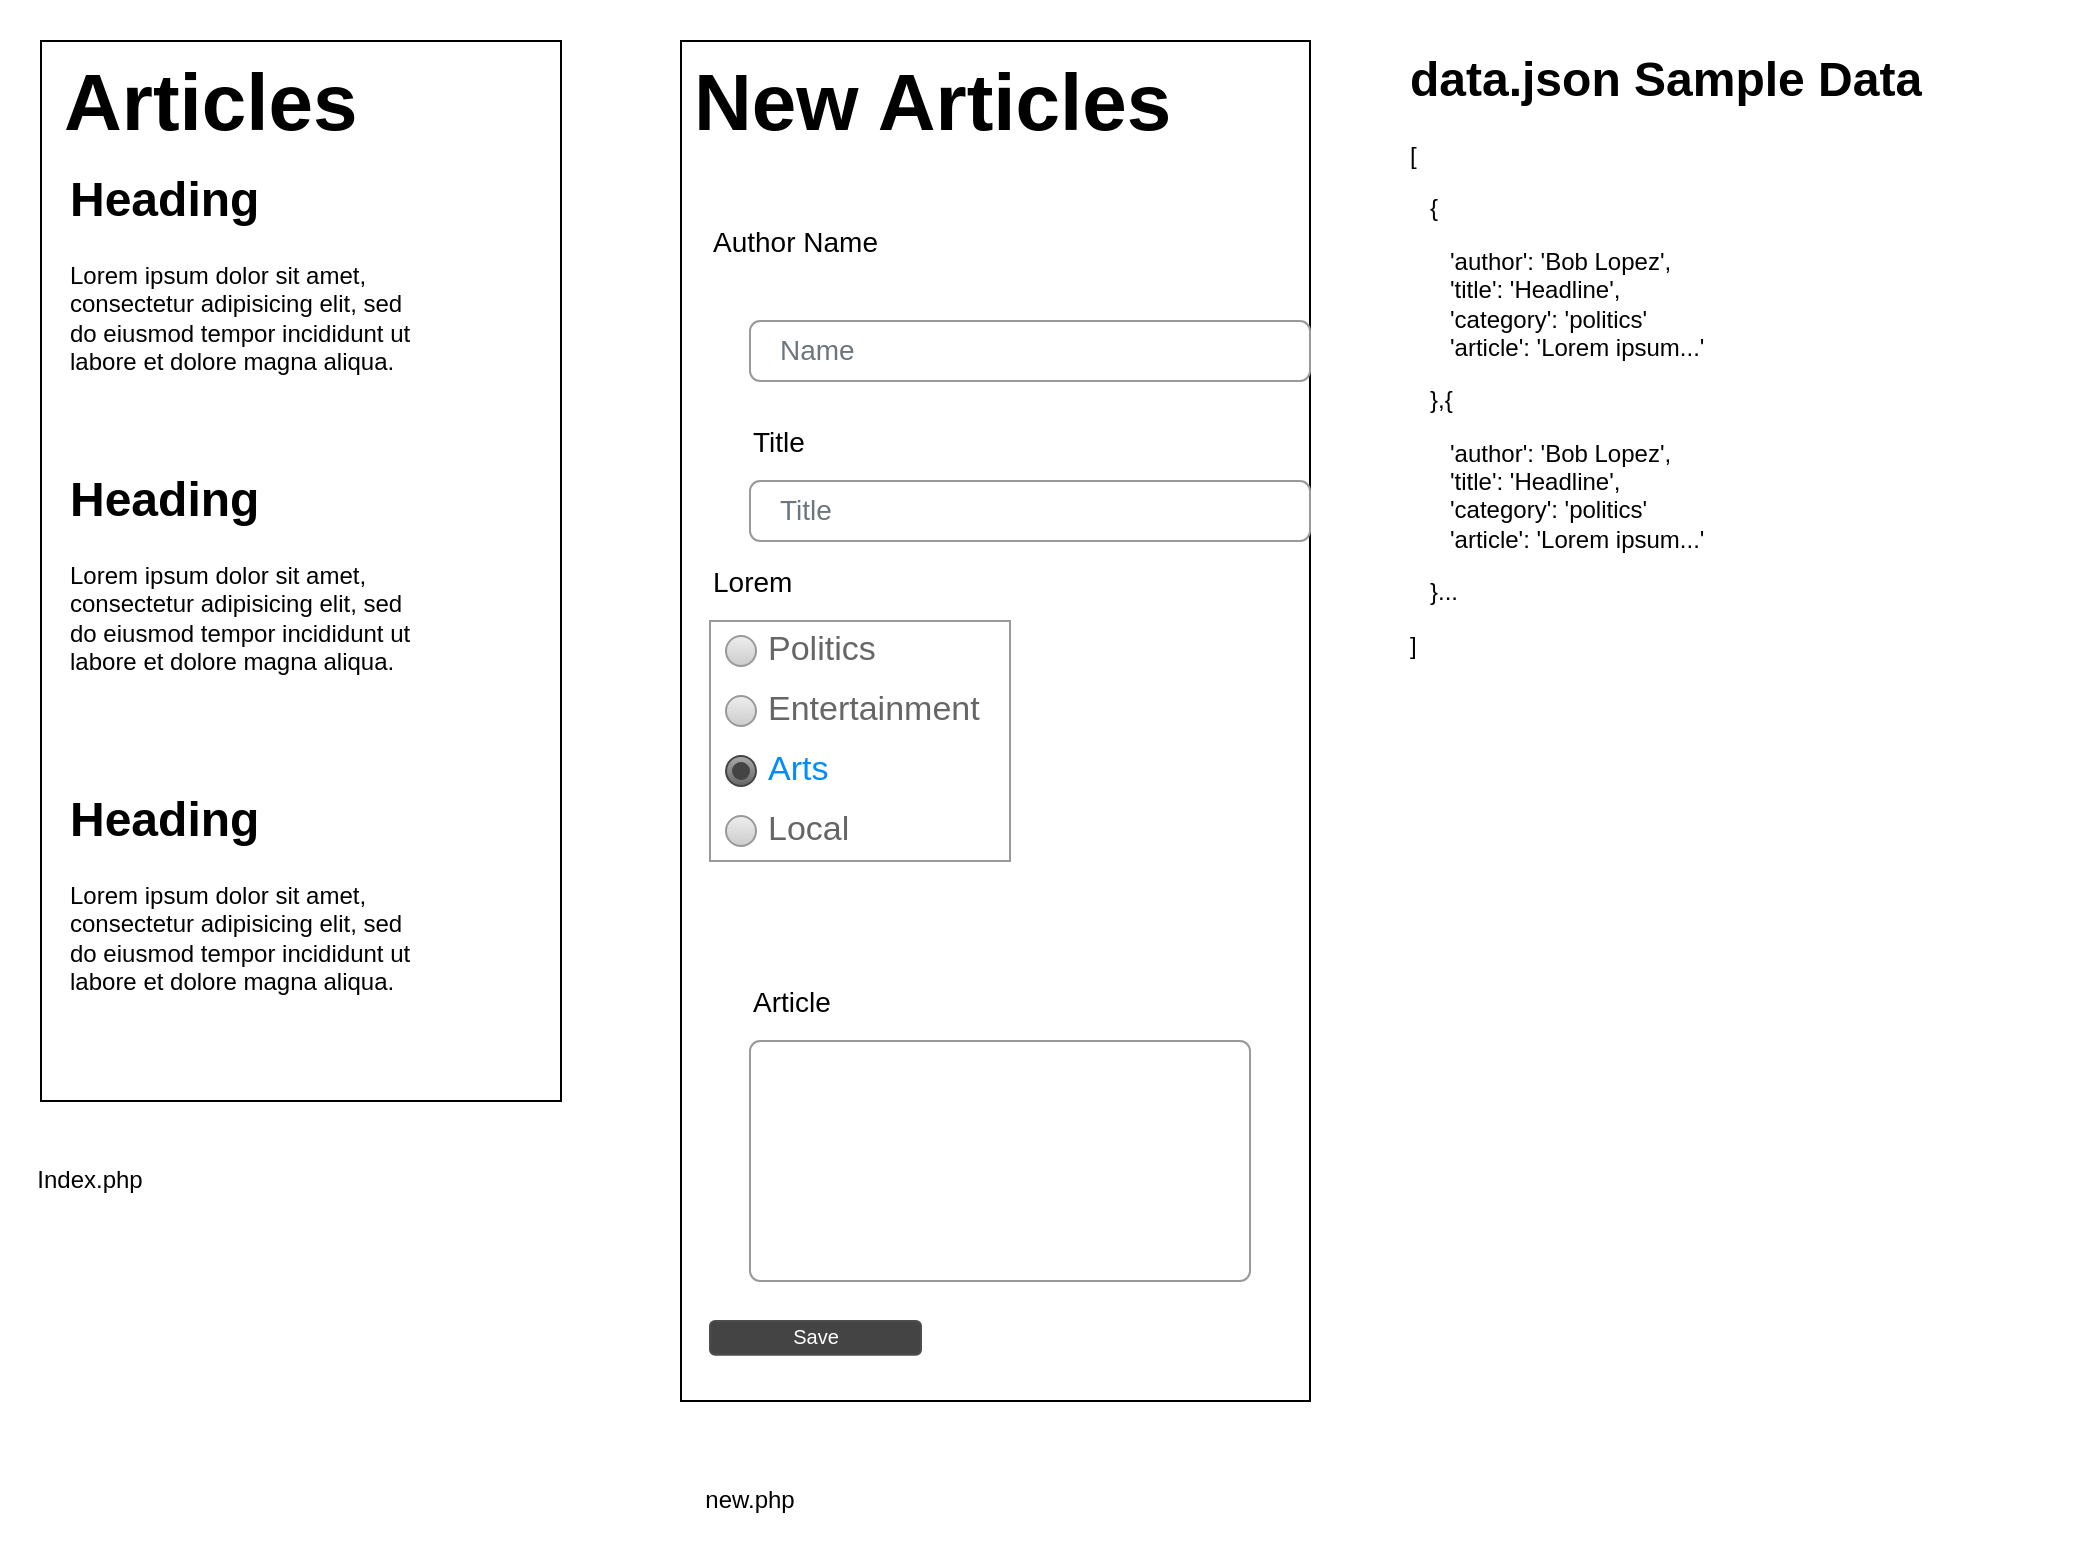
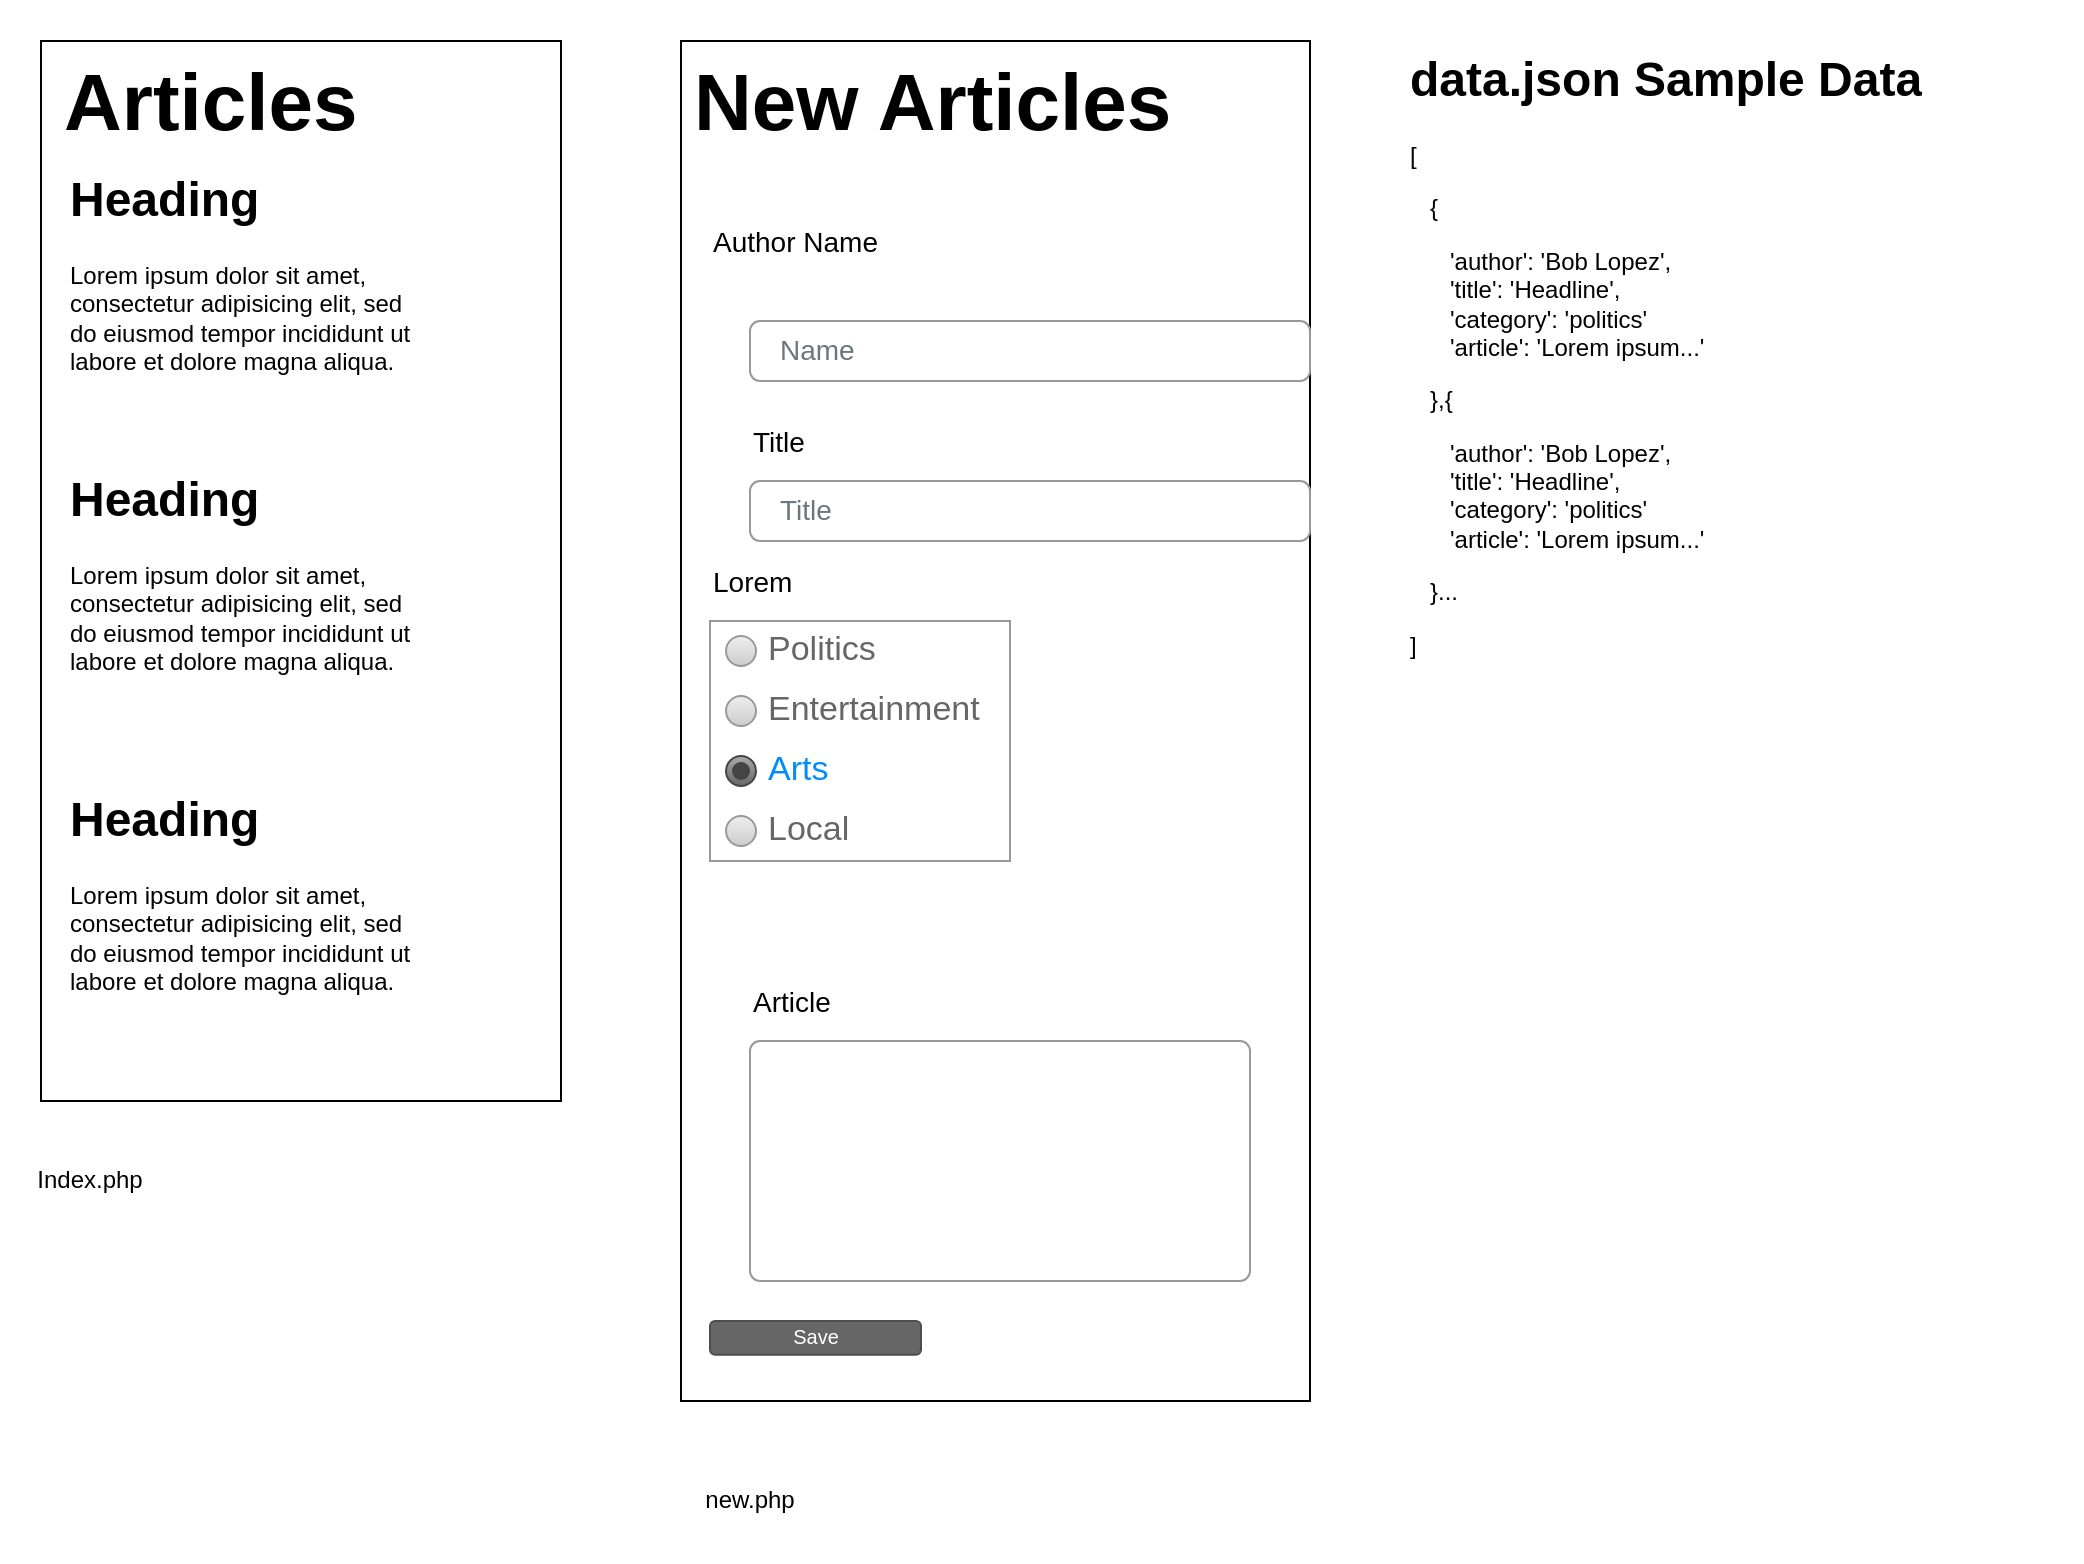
(816, 1338) -> (816, 1338)
